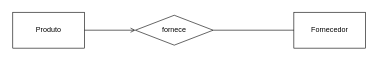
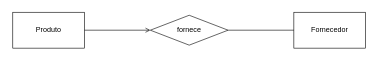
(174, 30) -> (189, 30)
